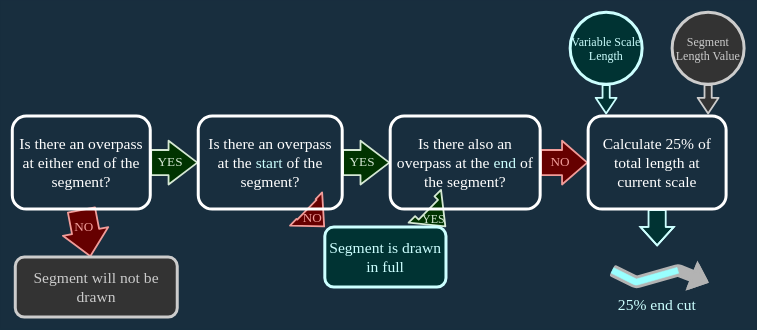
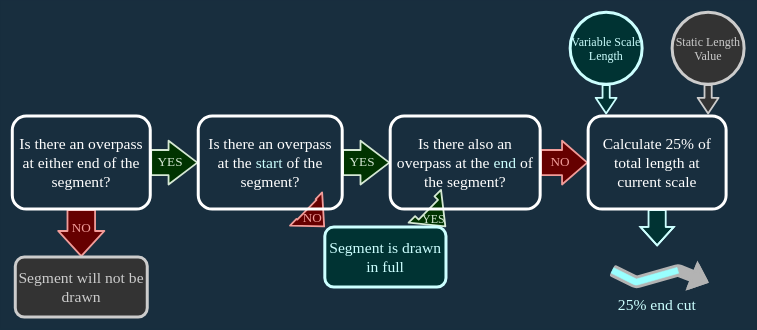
(708, 48) -> (708, 48)
(96, 287) -> (81, 287)
